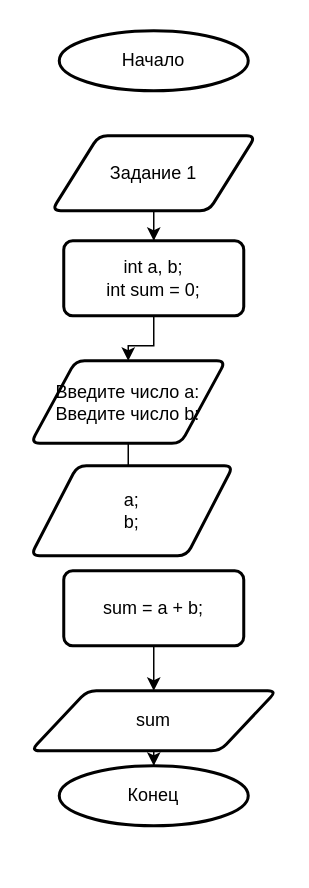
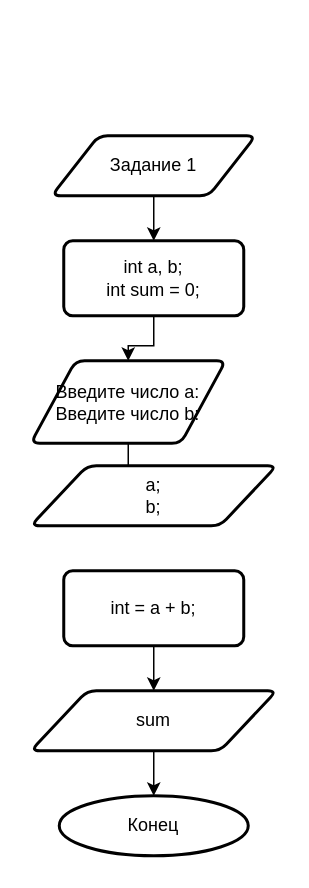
(154, 61) -> none
(154, 173) -> (154, 166)
(132, 511) -> (154, 496)
(154, 608) -> (154, 608)
(154, 796) -> (154, 826)
